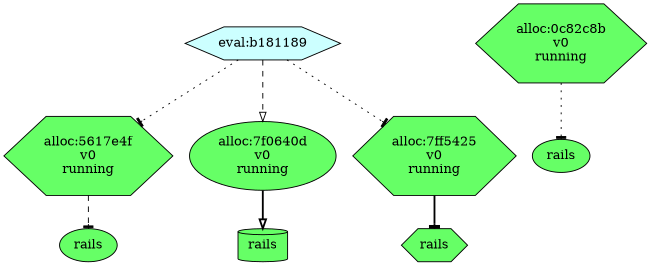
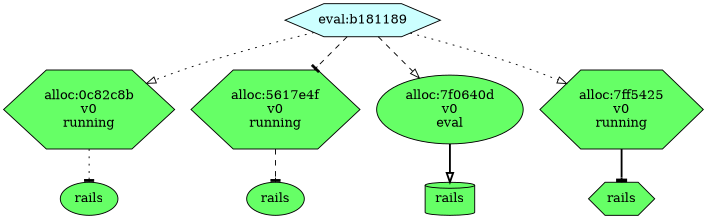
none -> (234, 54)
(190, 90) -> (332, 52)
(334, 90) -> (485, 54)
(263, 156) -> (450, 110)
